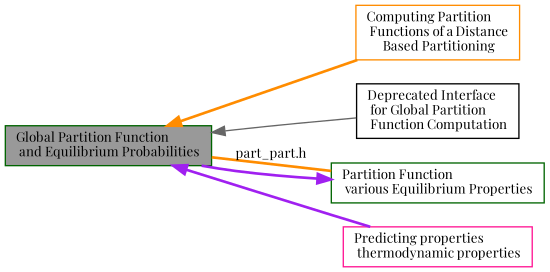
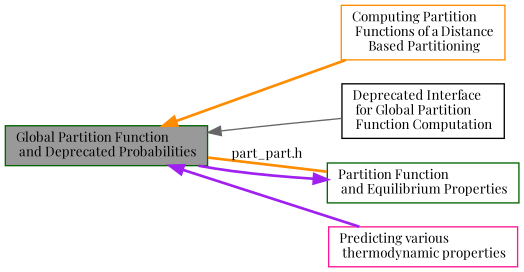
(108, 146) -> (106, 146)
(438, 183) -> (423, 183)
(438, 247) -> (423, 247)
